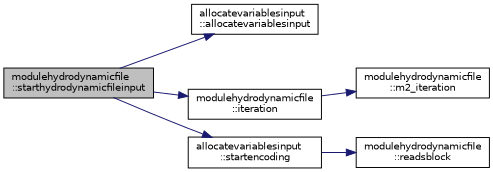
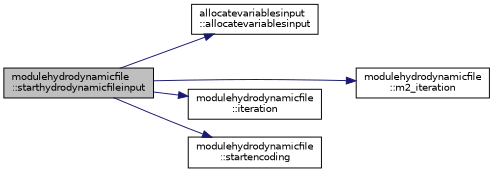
(334, 94) -> (250, 80)
(255, 153) -> (255, 153)
(423, 153) -> none
